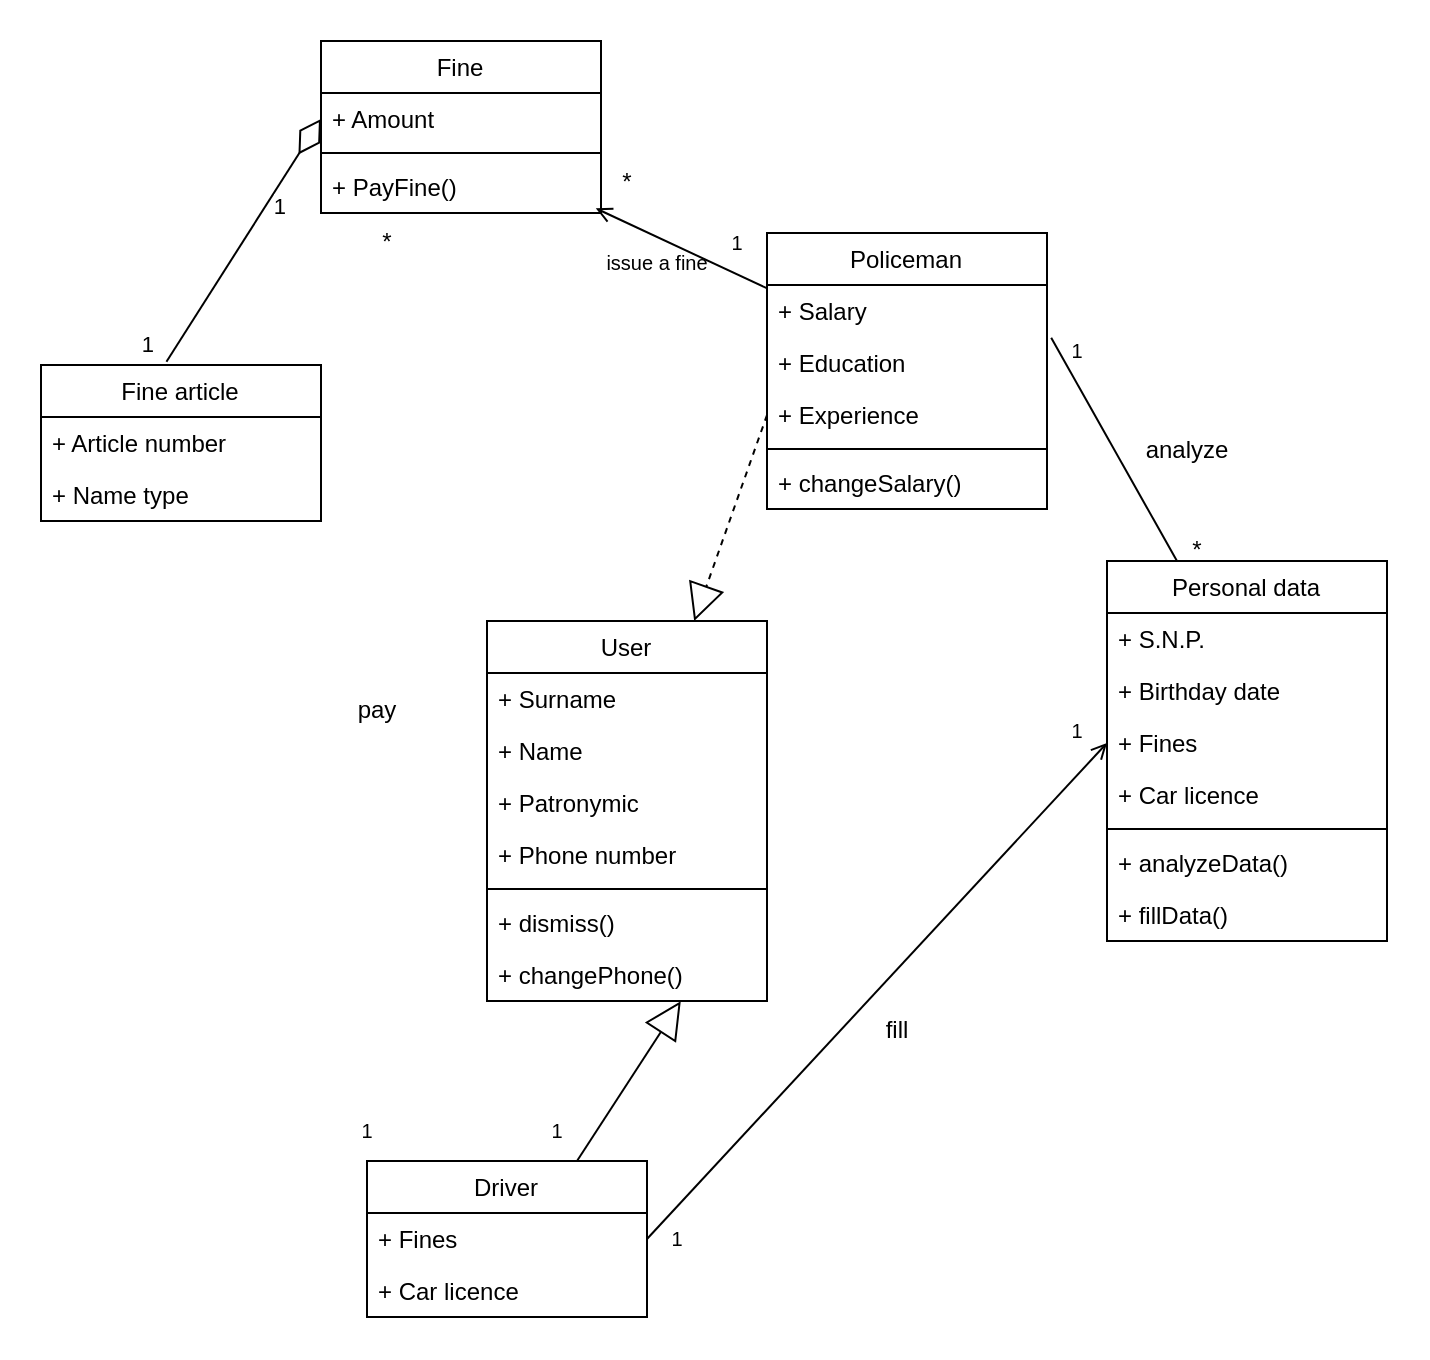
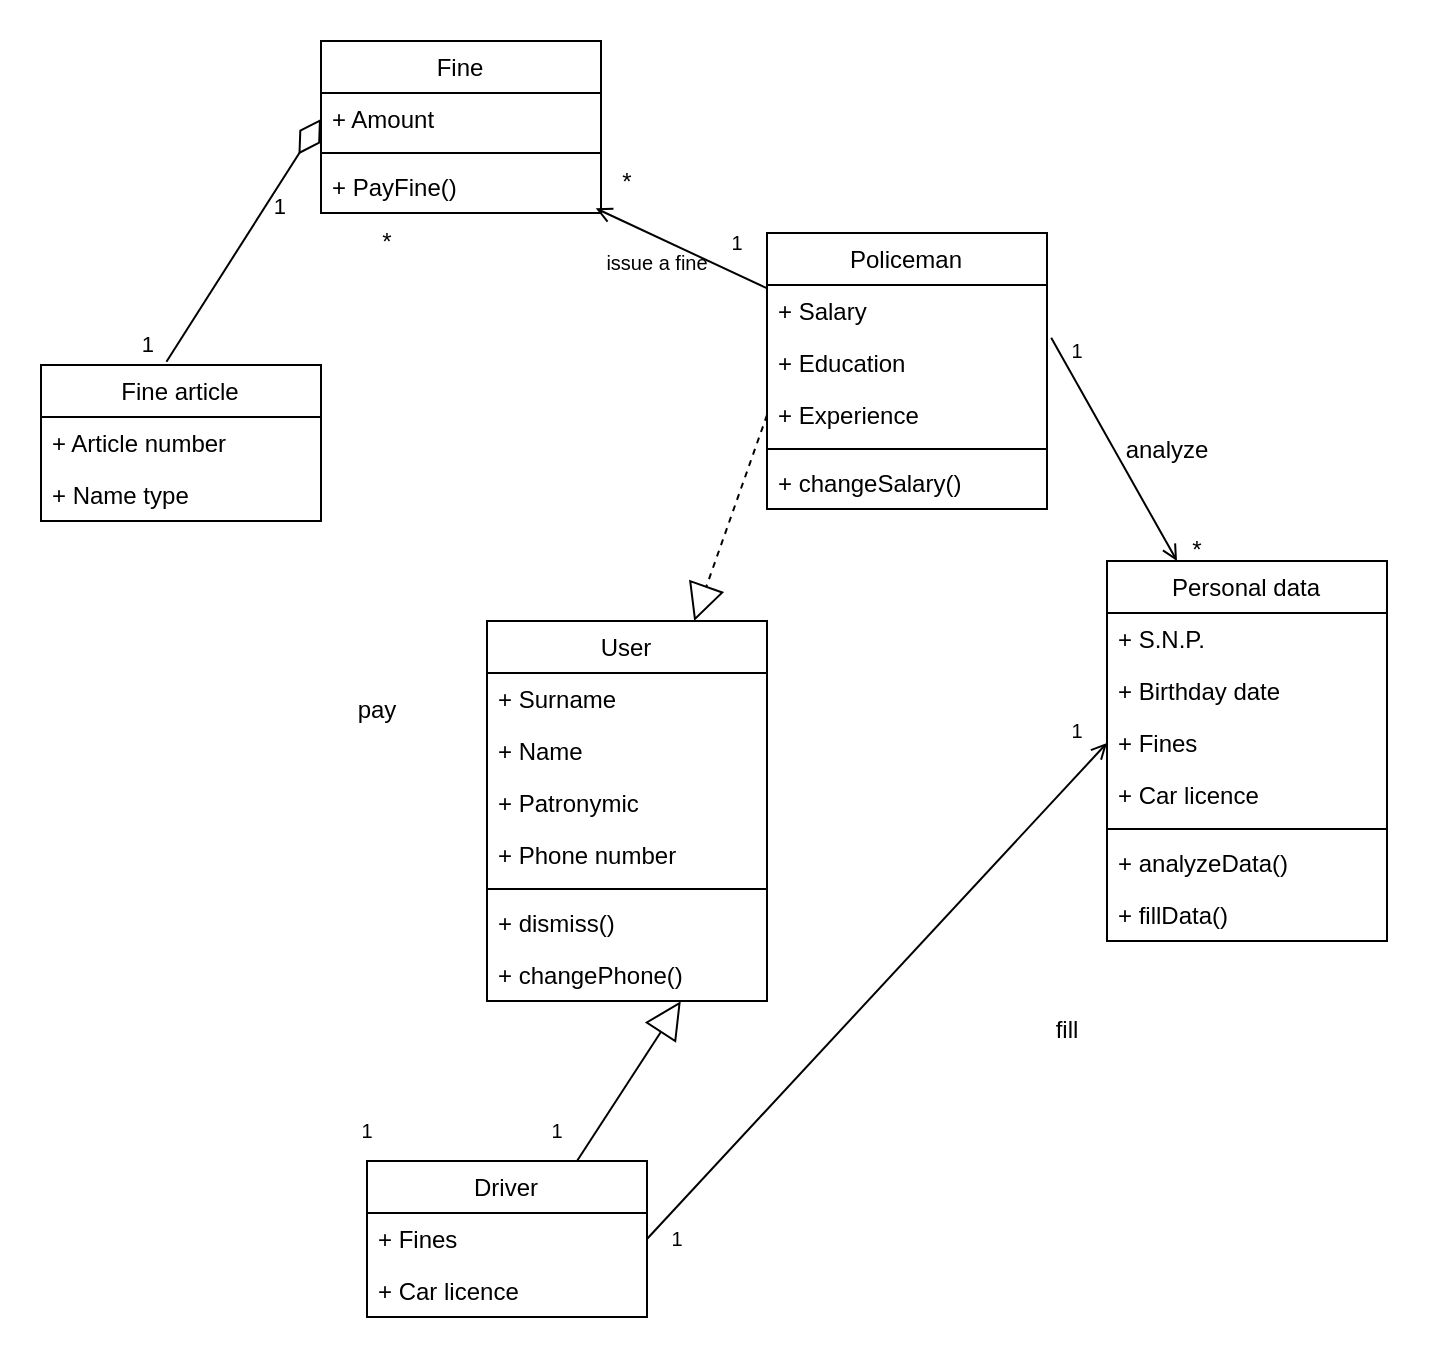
(1187, 451) -> (1167, 451)
(1174, 555) -> (1173, 554)
(897, 1031) -> (1067, 1031)
